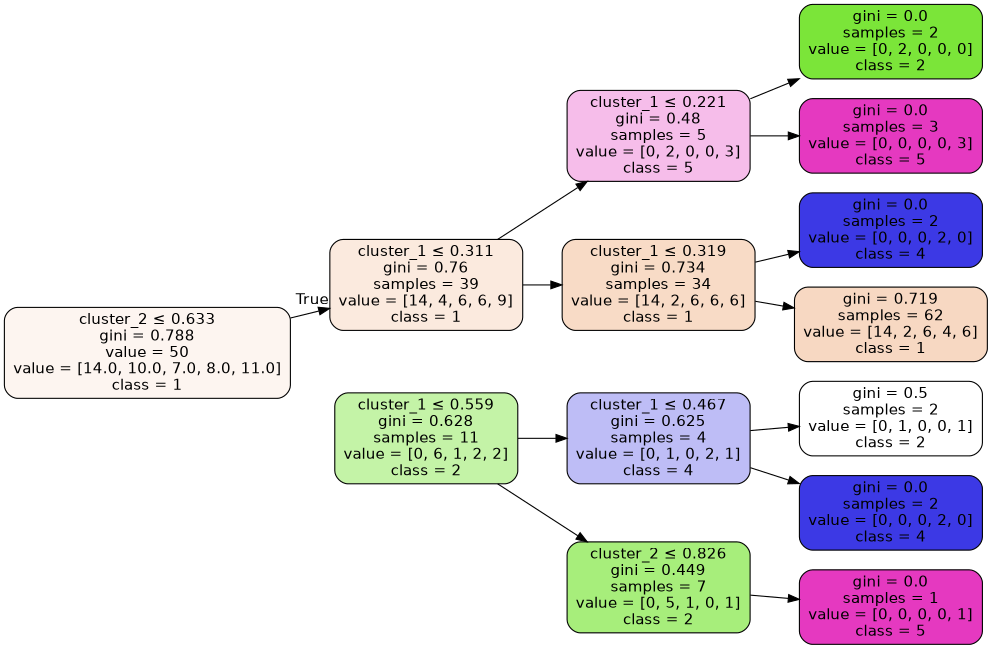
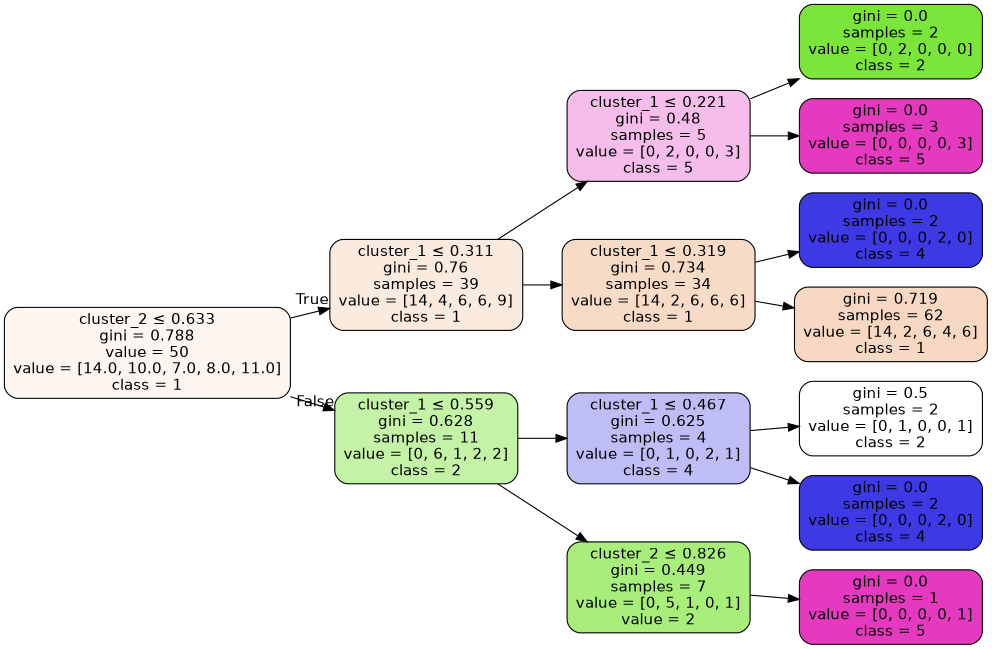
none -> (307, 402)
(659, 620) -> (659, 620)
